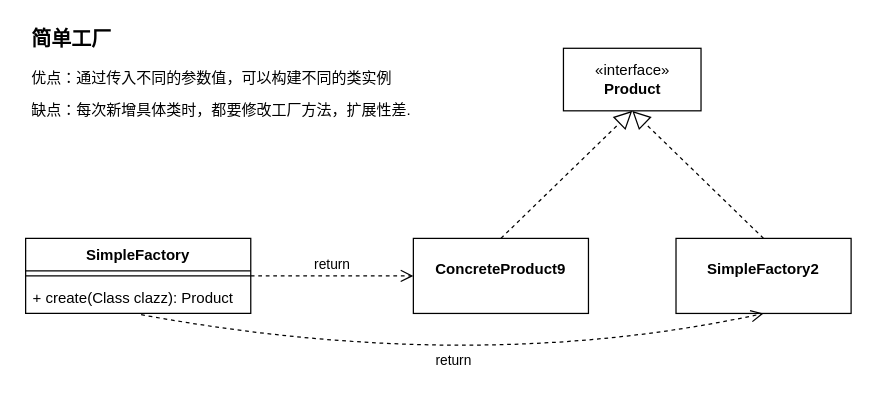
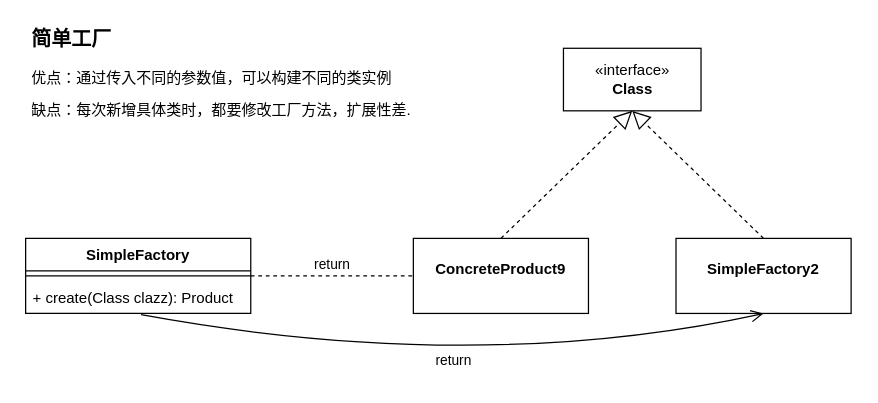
(633, 79) -> (633, 79)
(406, 276) -> (407, 276)
(454, 345) -> (454, 345)
